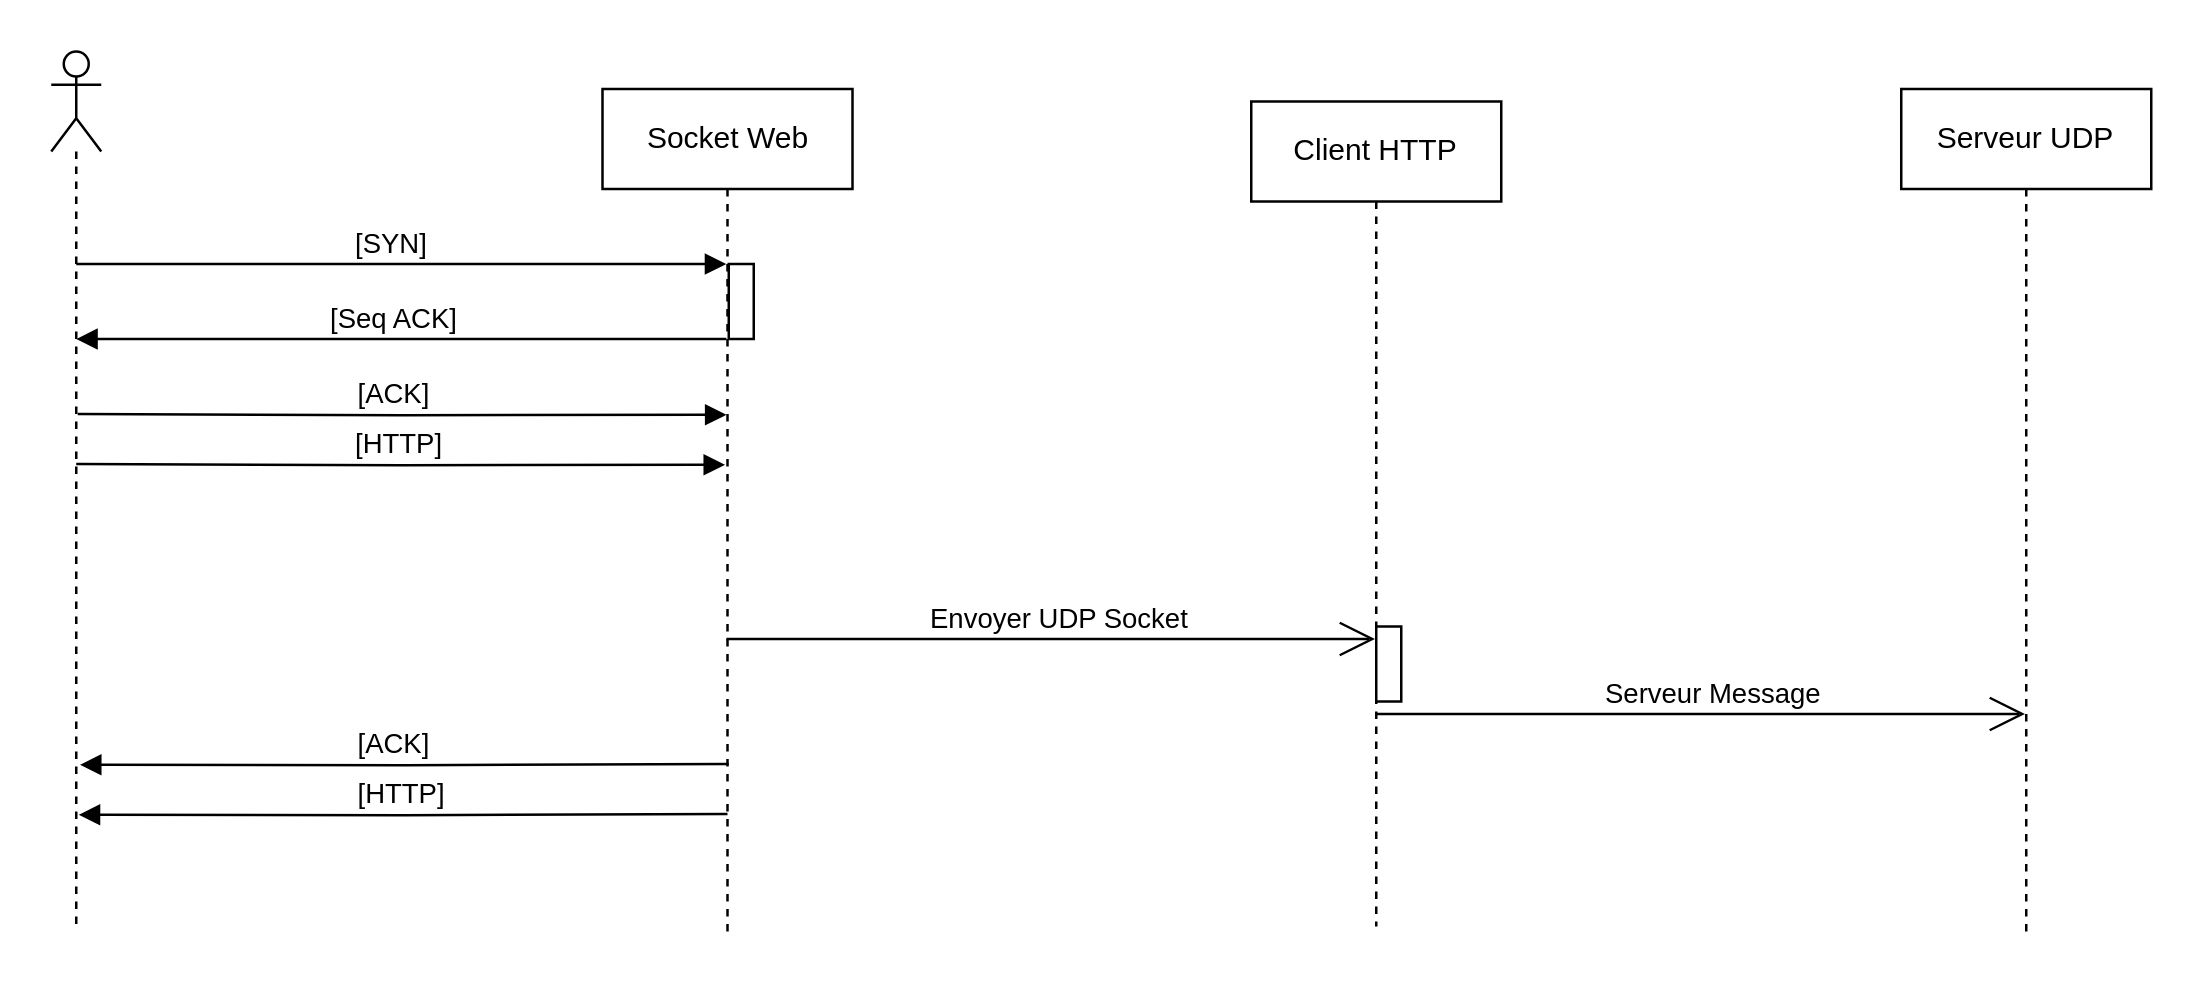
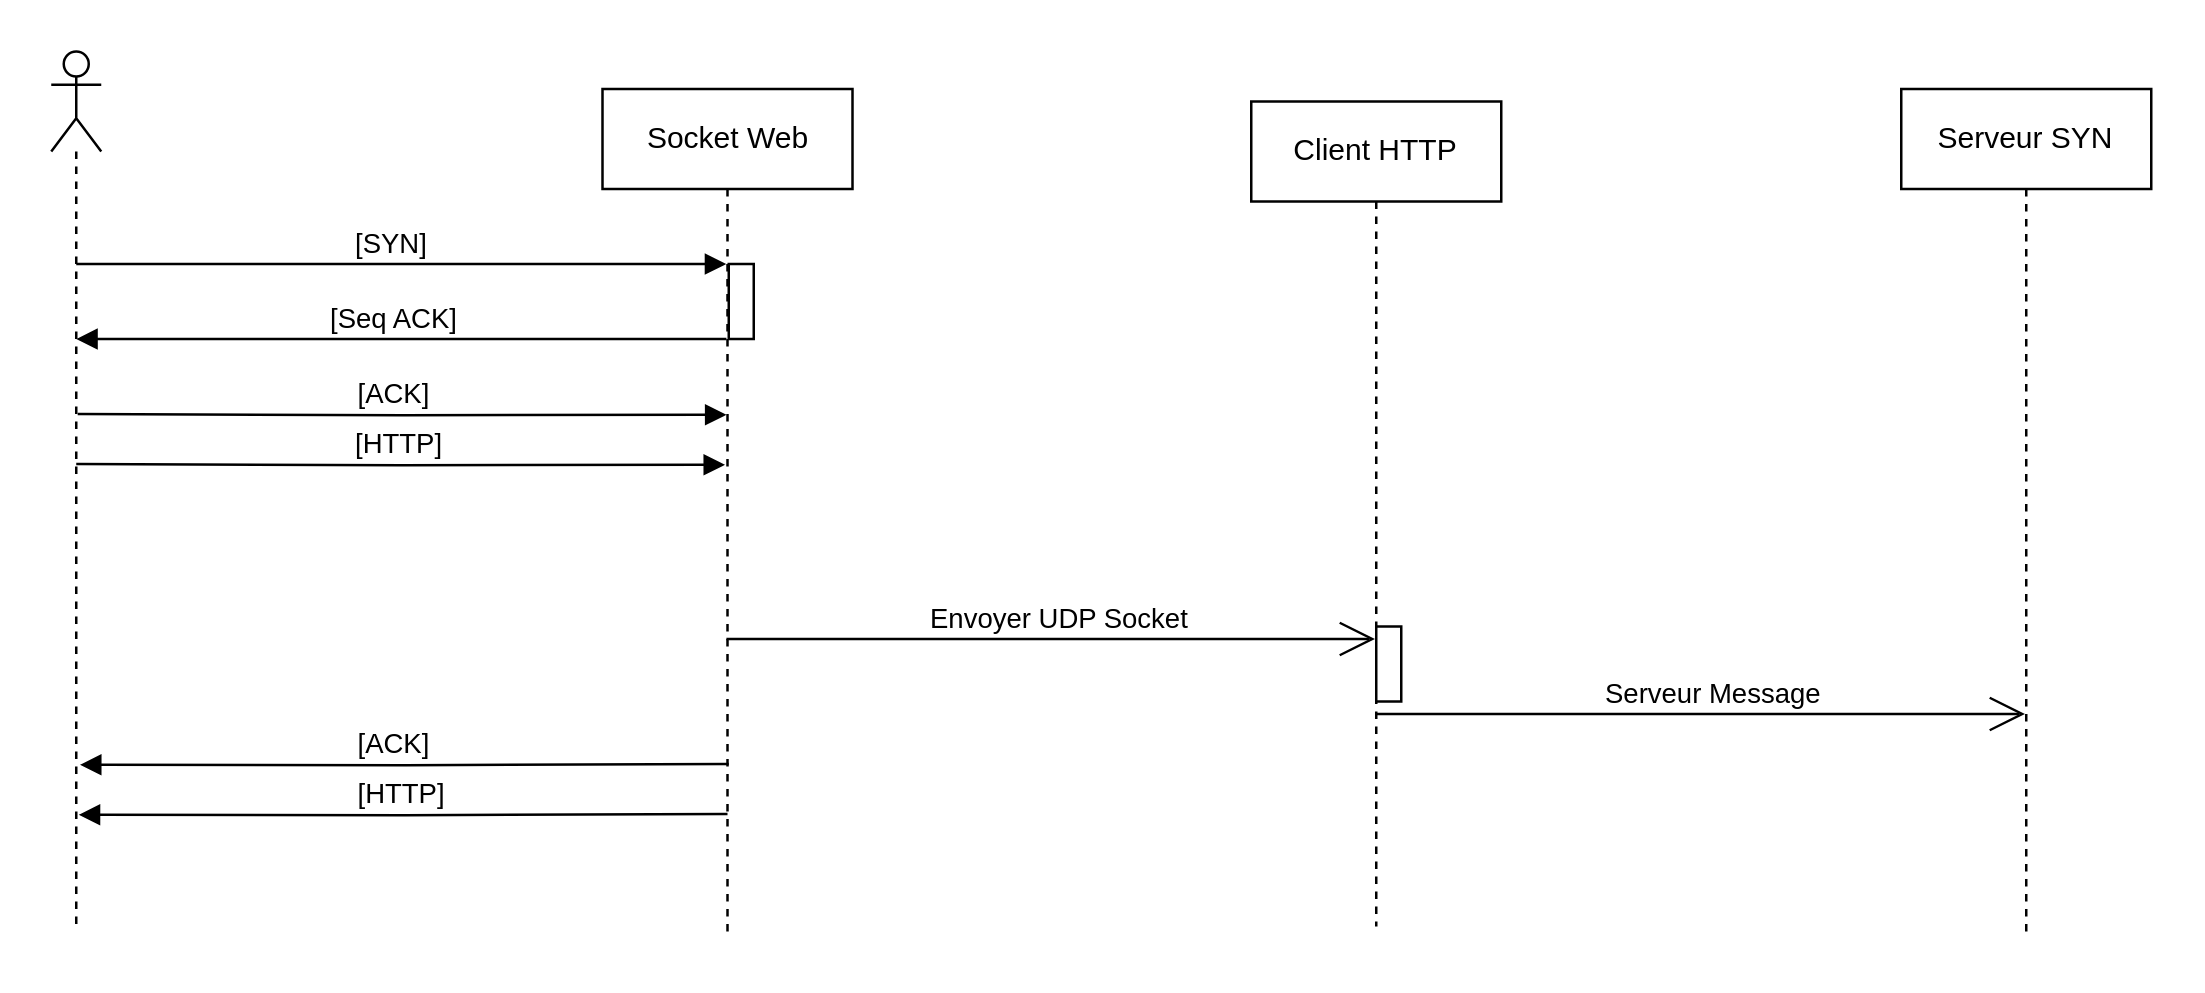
(2026, 139) -> (2026, 139)
